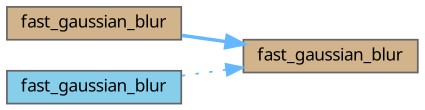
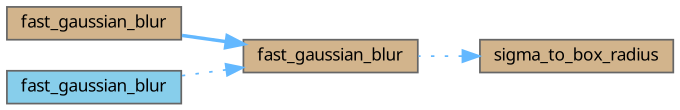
none -> (577, 56)
